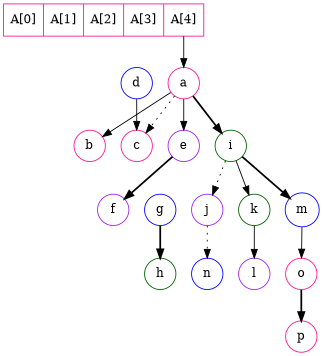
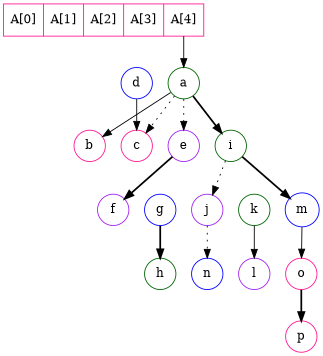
(184, 83) -> (184, 83)
(184, 110) -> (184, 110)
(241, 174) -> none
